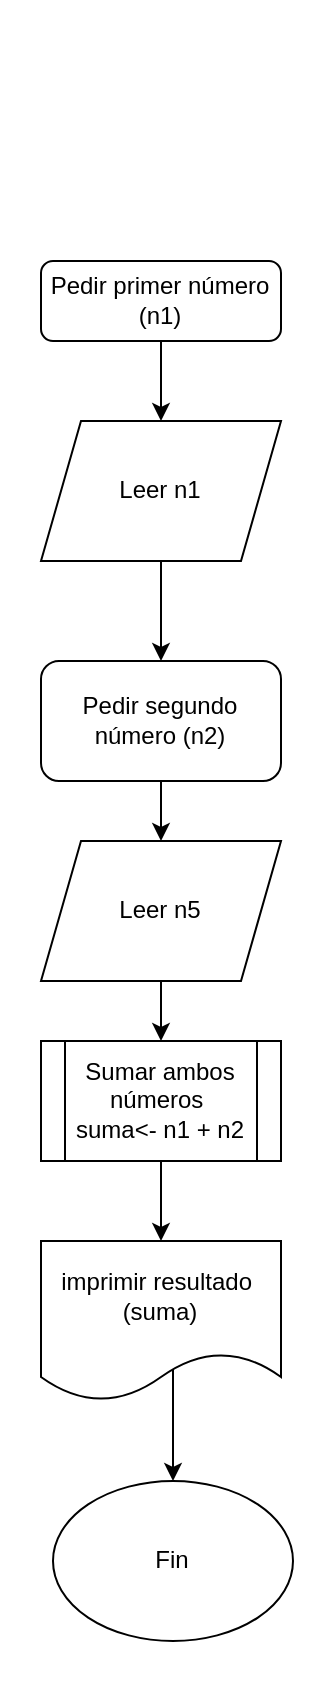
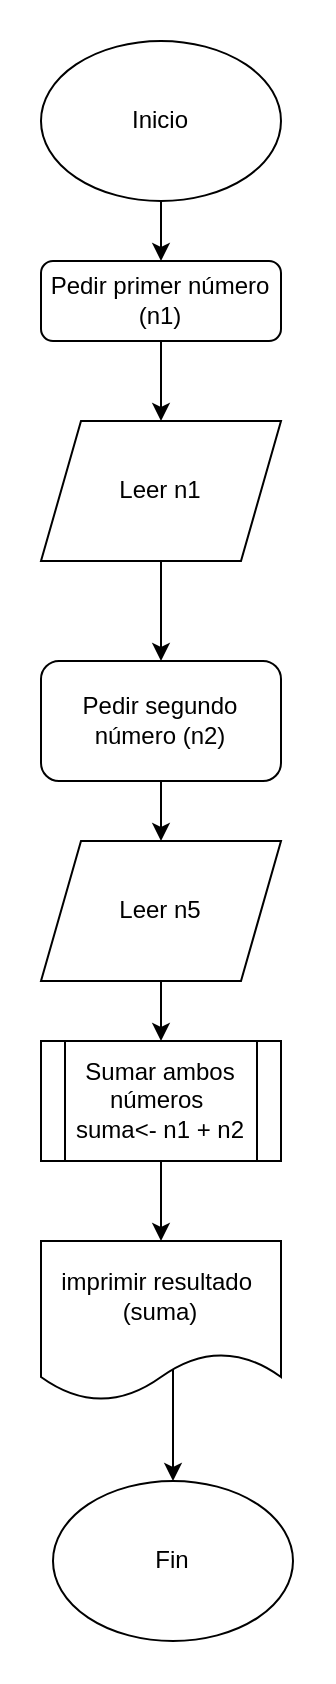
none -> (161, 121)
none -> (161, 224)
